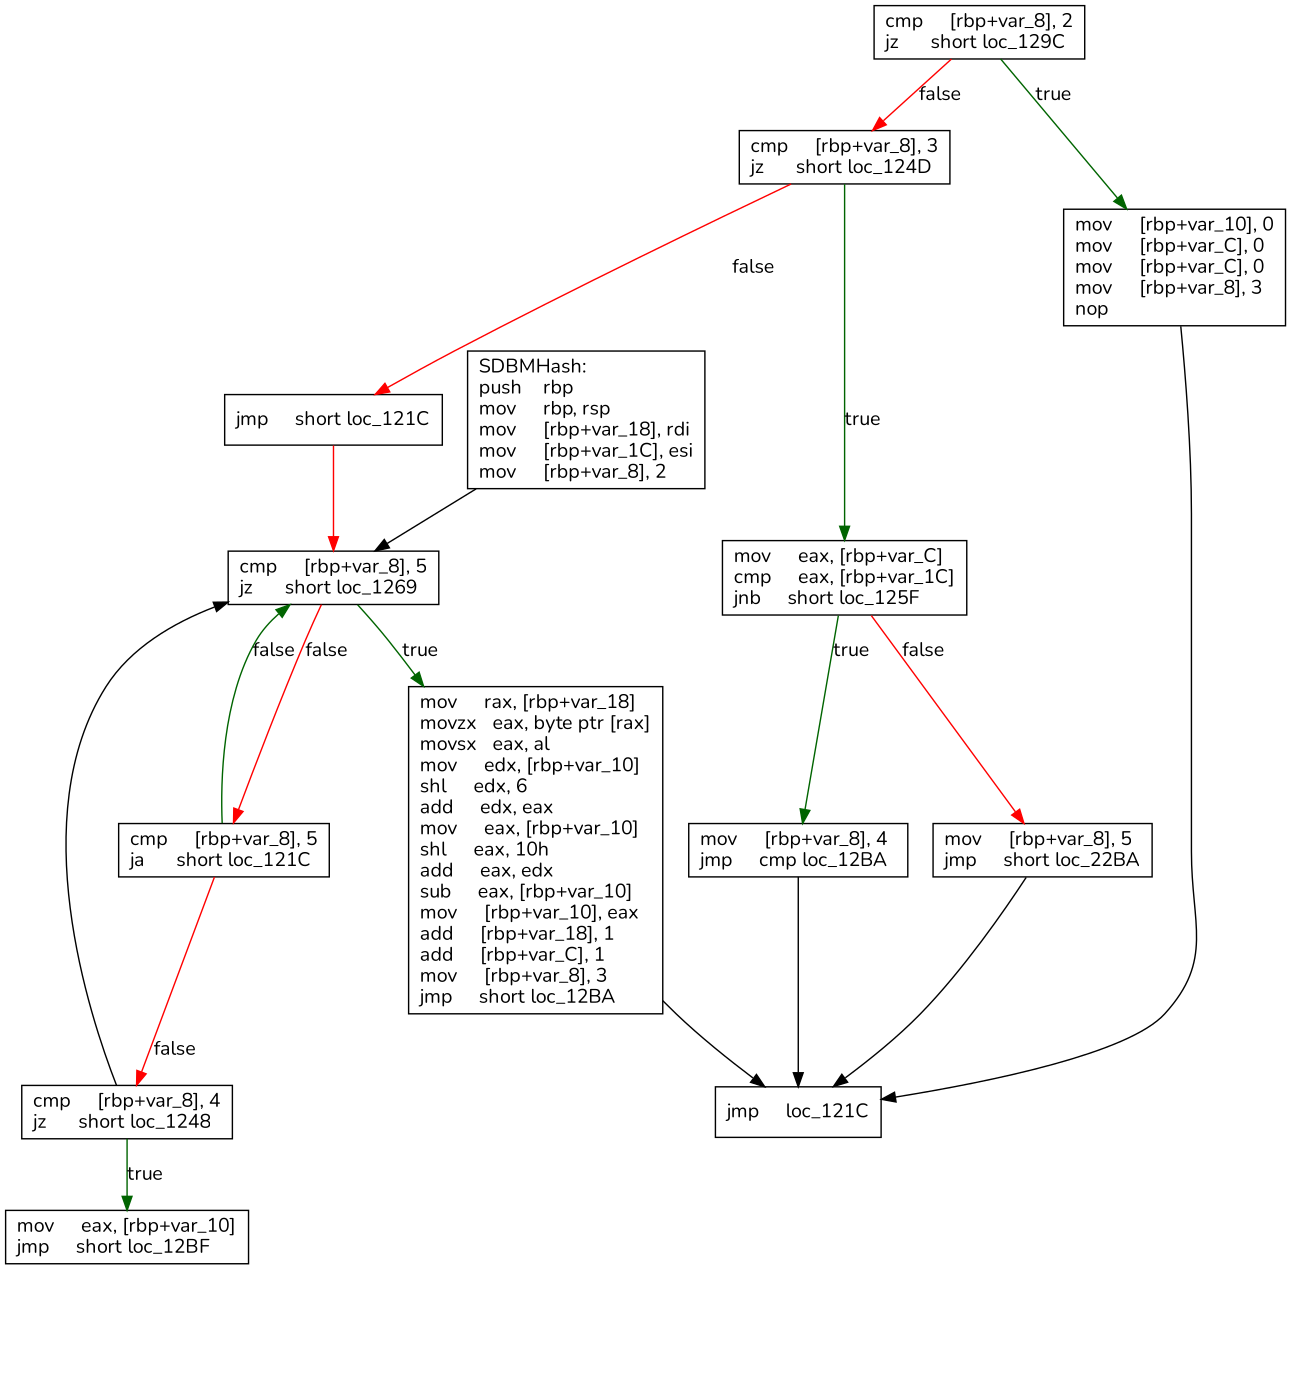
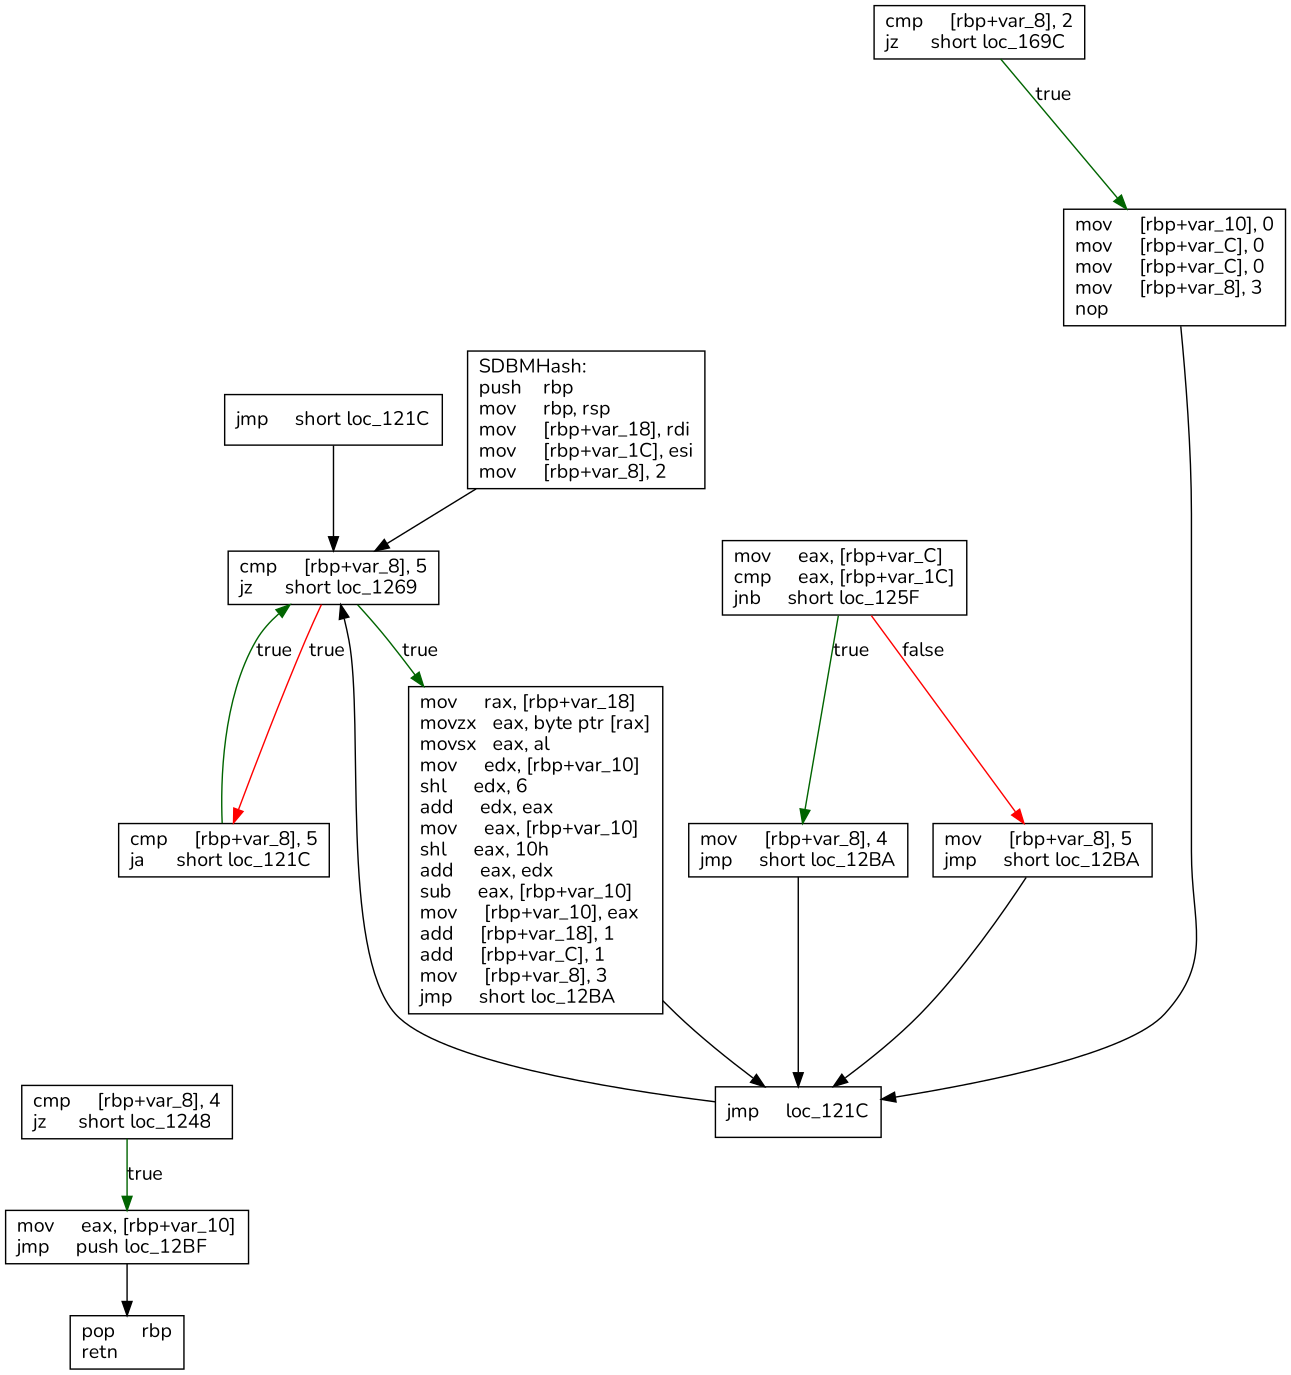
(979, 32) -> (979, 32)
(845, 157) -> none
(333, 491) -> (333, 491)
(275, 651) -> (275, 651)
(327, 651) -> (327, 651)
(68, 817) -> (379, 985)
(798, 850) -> (798, 850)
(1043, 850) -> (1043, 850)
(178, 974) -> none
(127, 1237) -> (127, 1237)
none -> (127, 1342)
